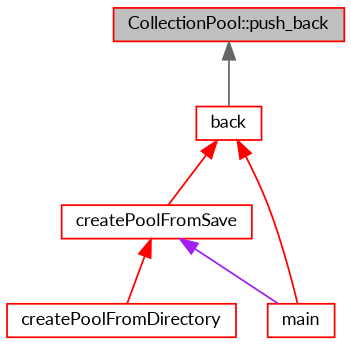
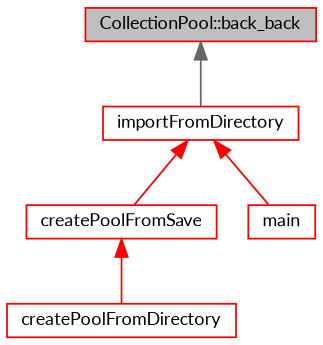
(229, 25) -> (201, 25)
(229, 123) -> (201, 123)
(237, 276) -> none
